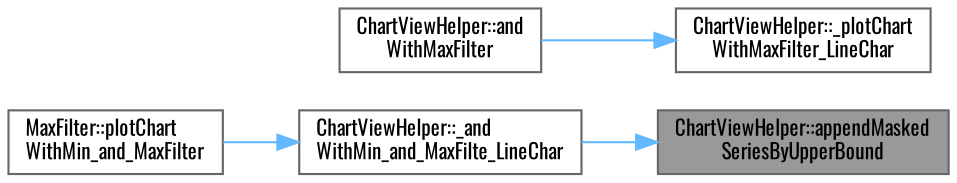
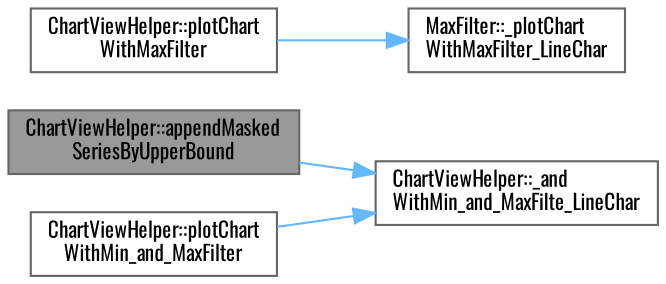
(440, 40) -> (154, 40)
(803, 40) -> (517, 40)
(116, 142) -> (154, 244)
(609, 142) -> (327, 166)
